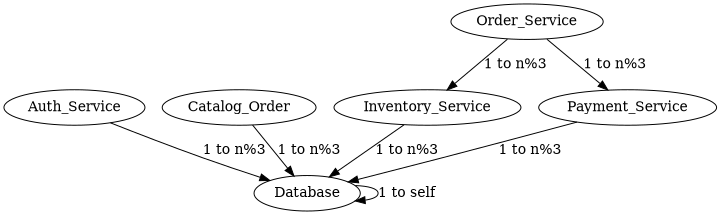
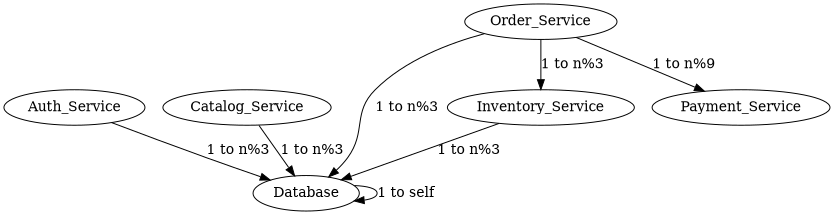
(615, 65) -> (684, 65)
(239, 107) -> (247, 107)
(468, 151) -> (387, 79)
